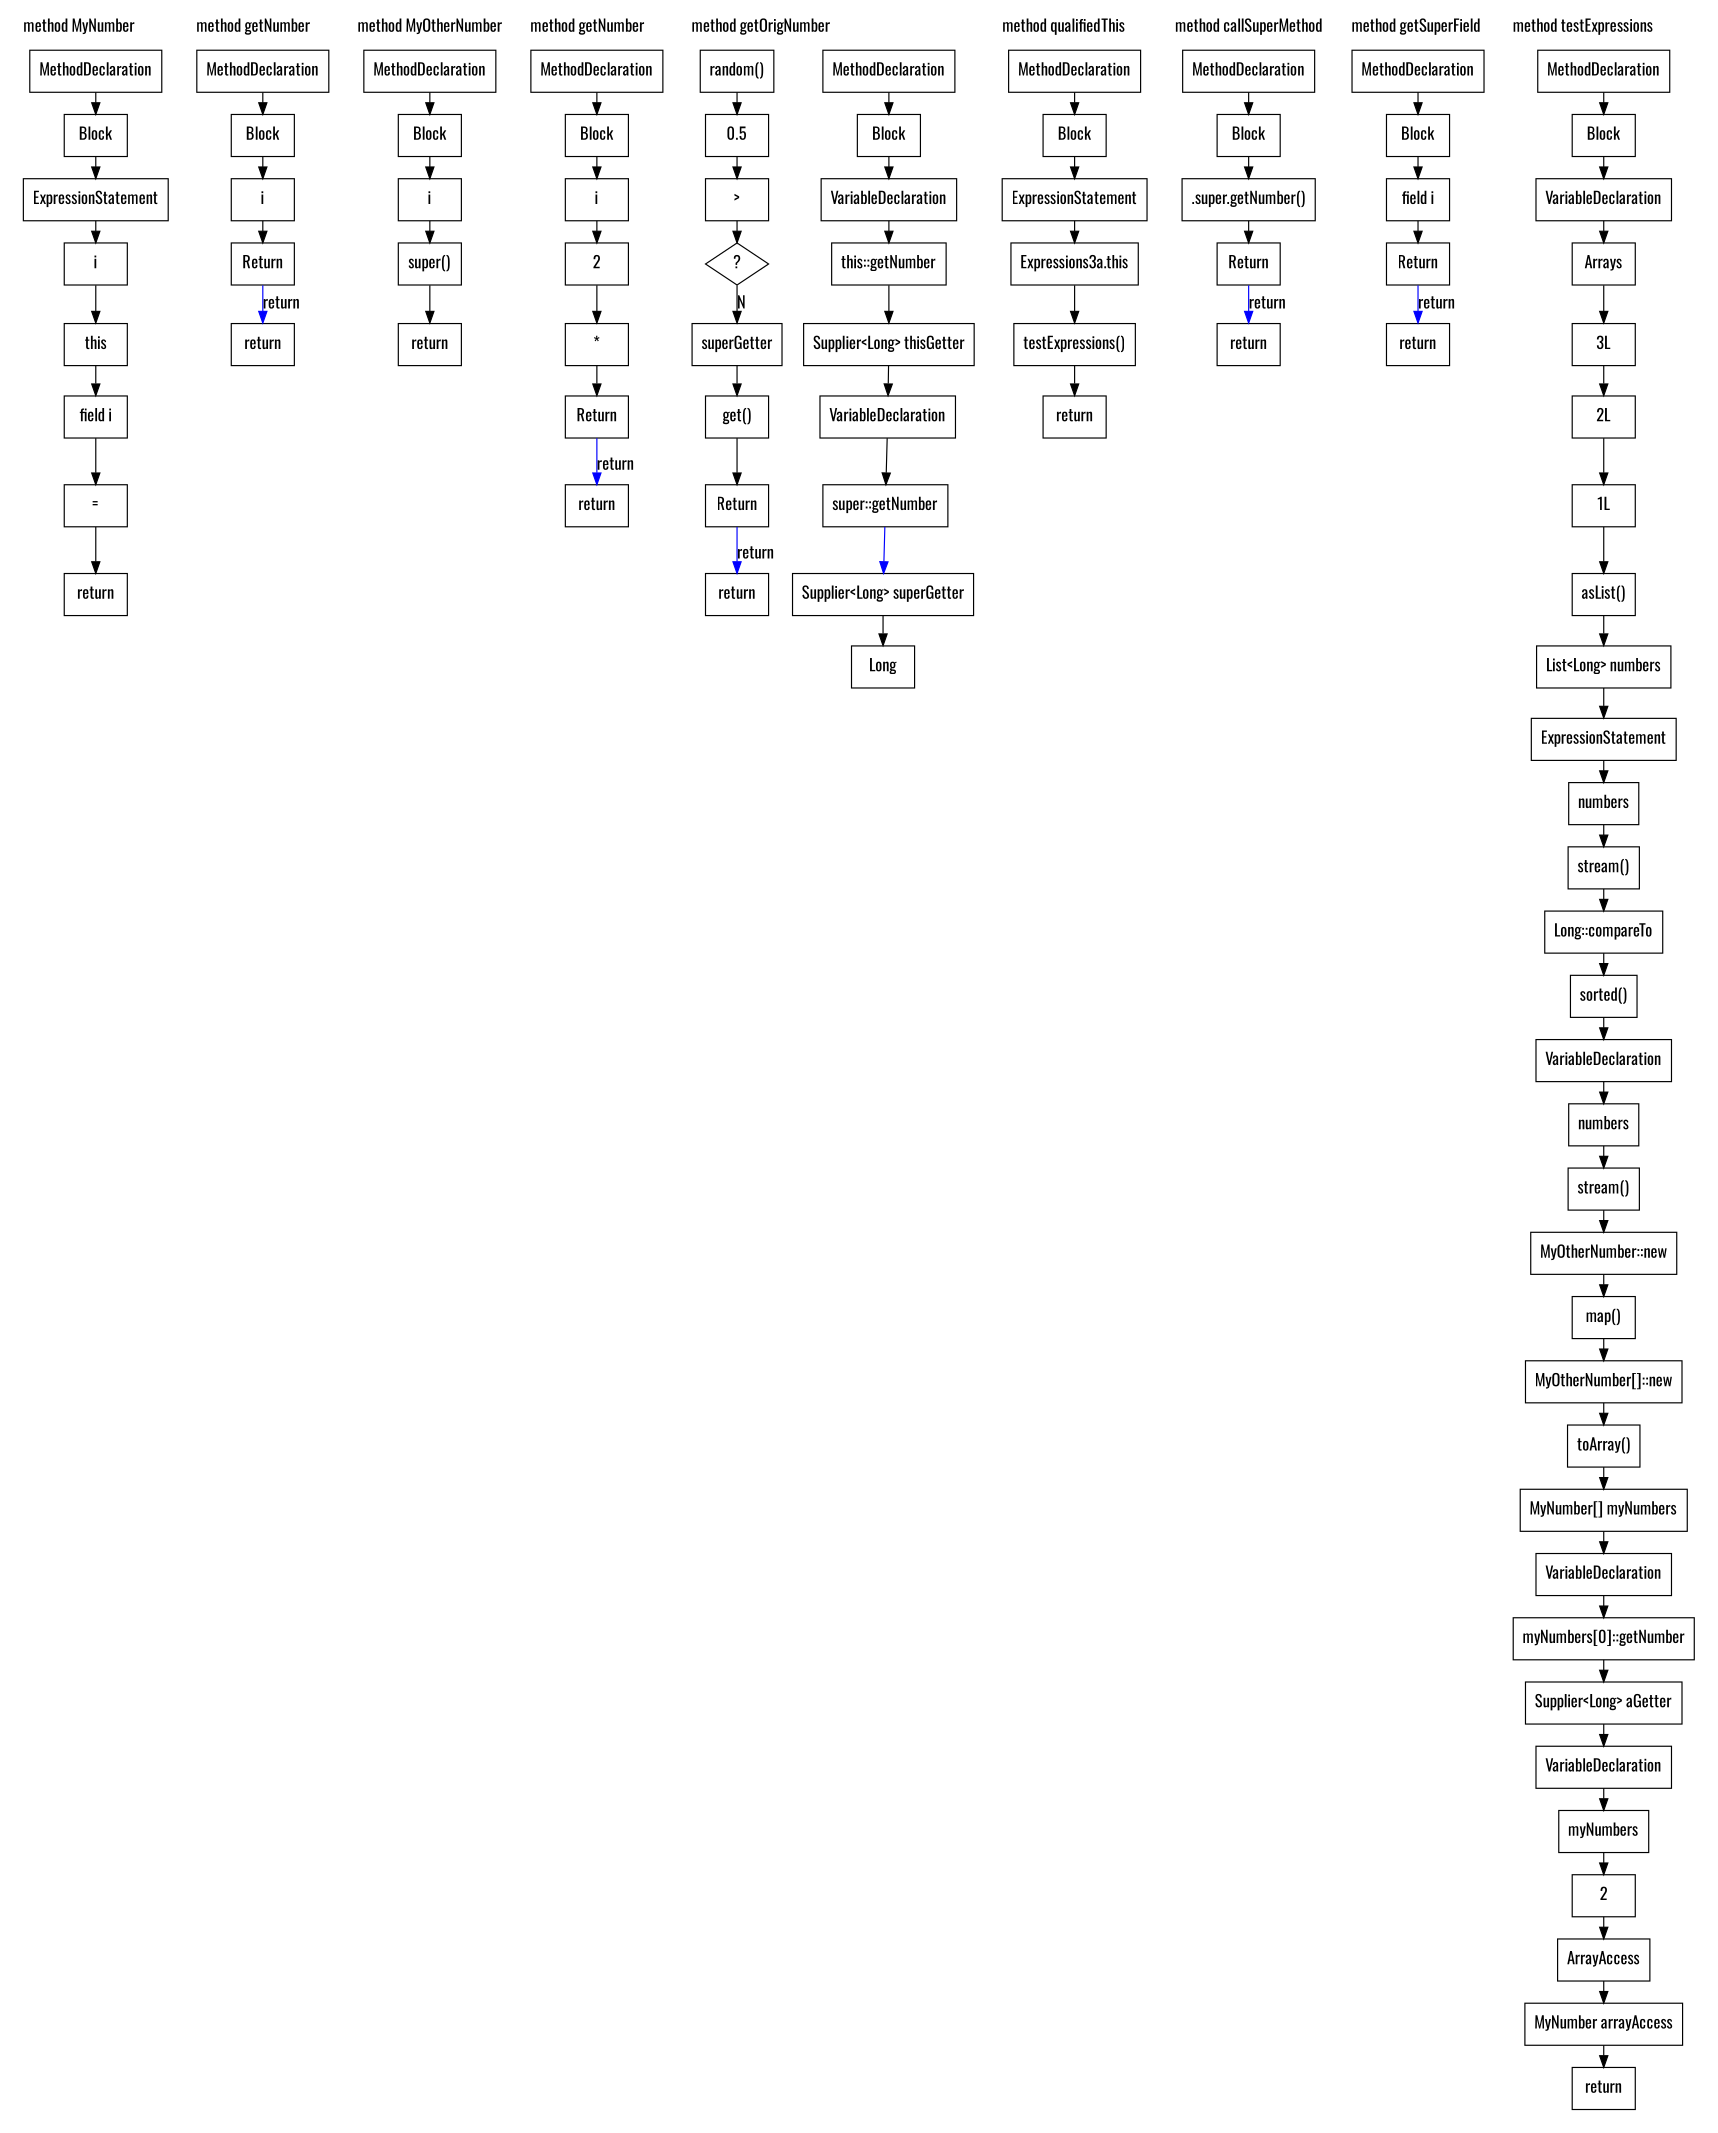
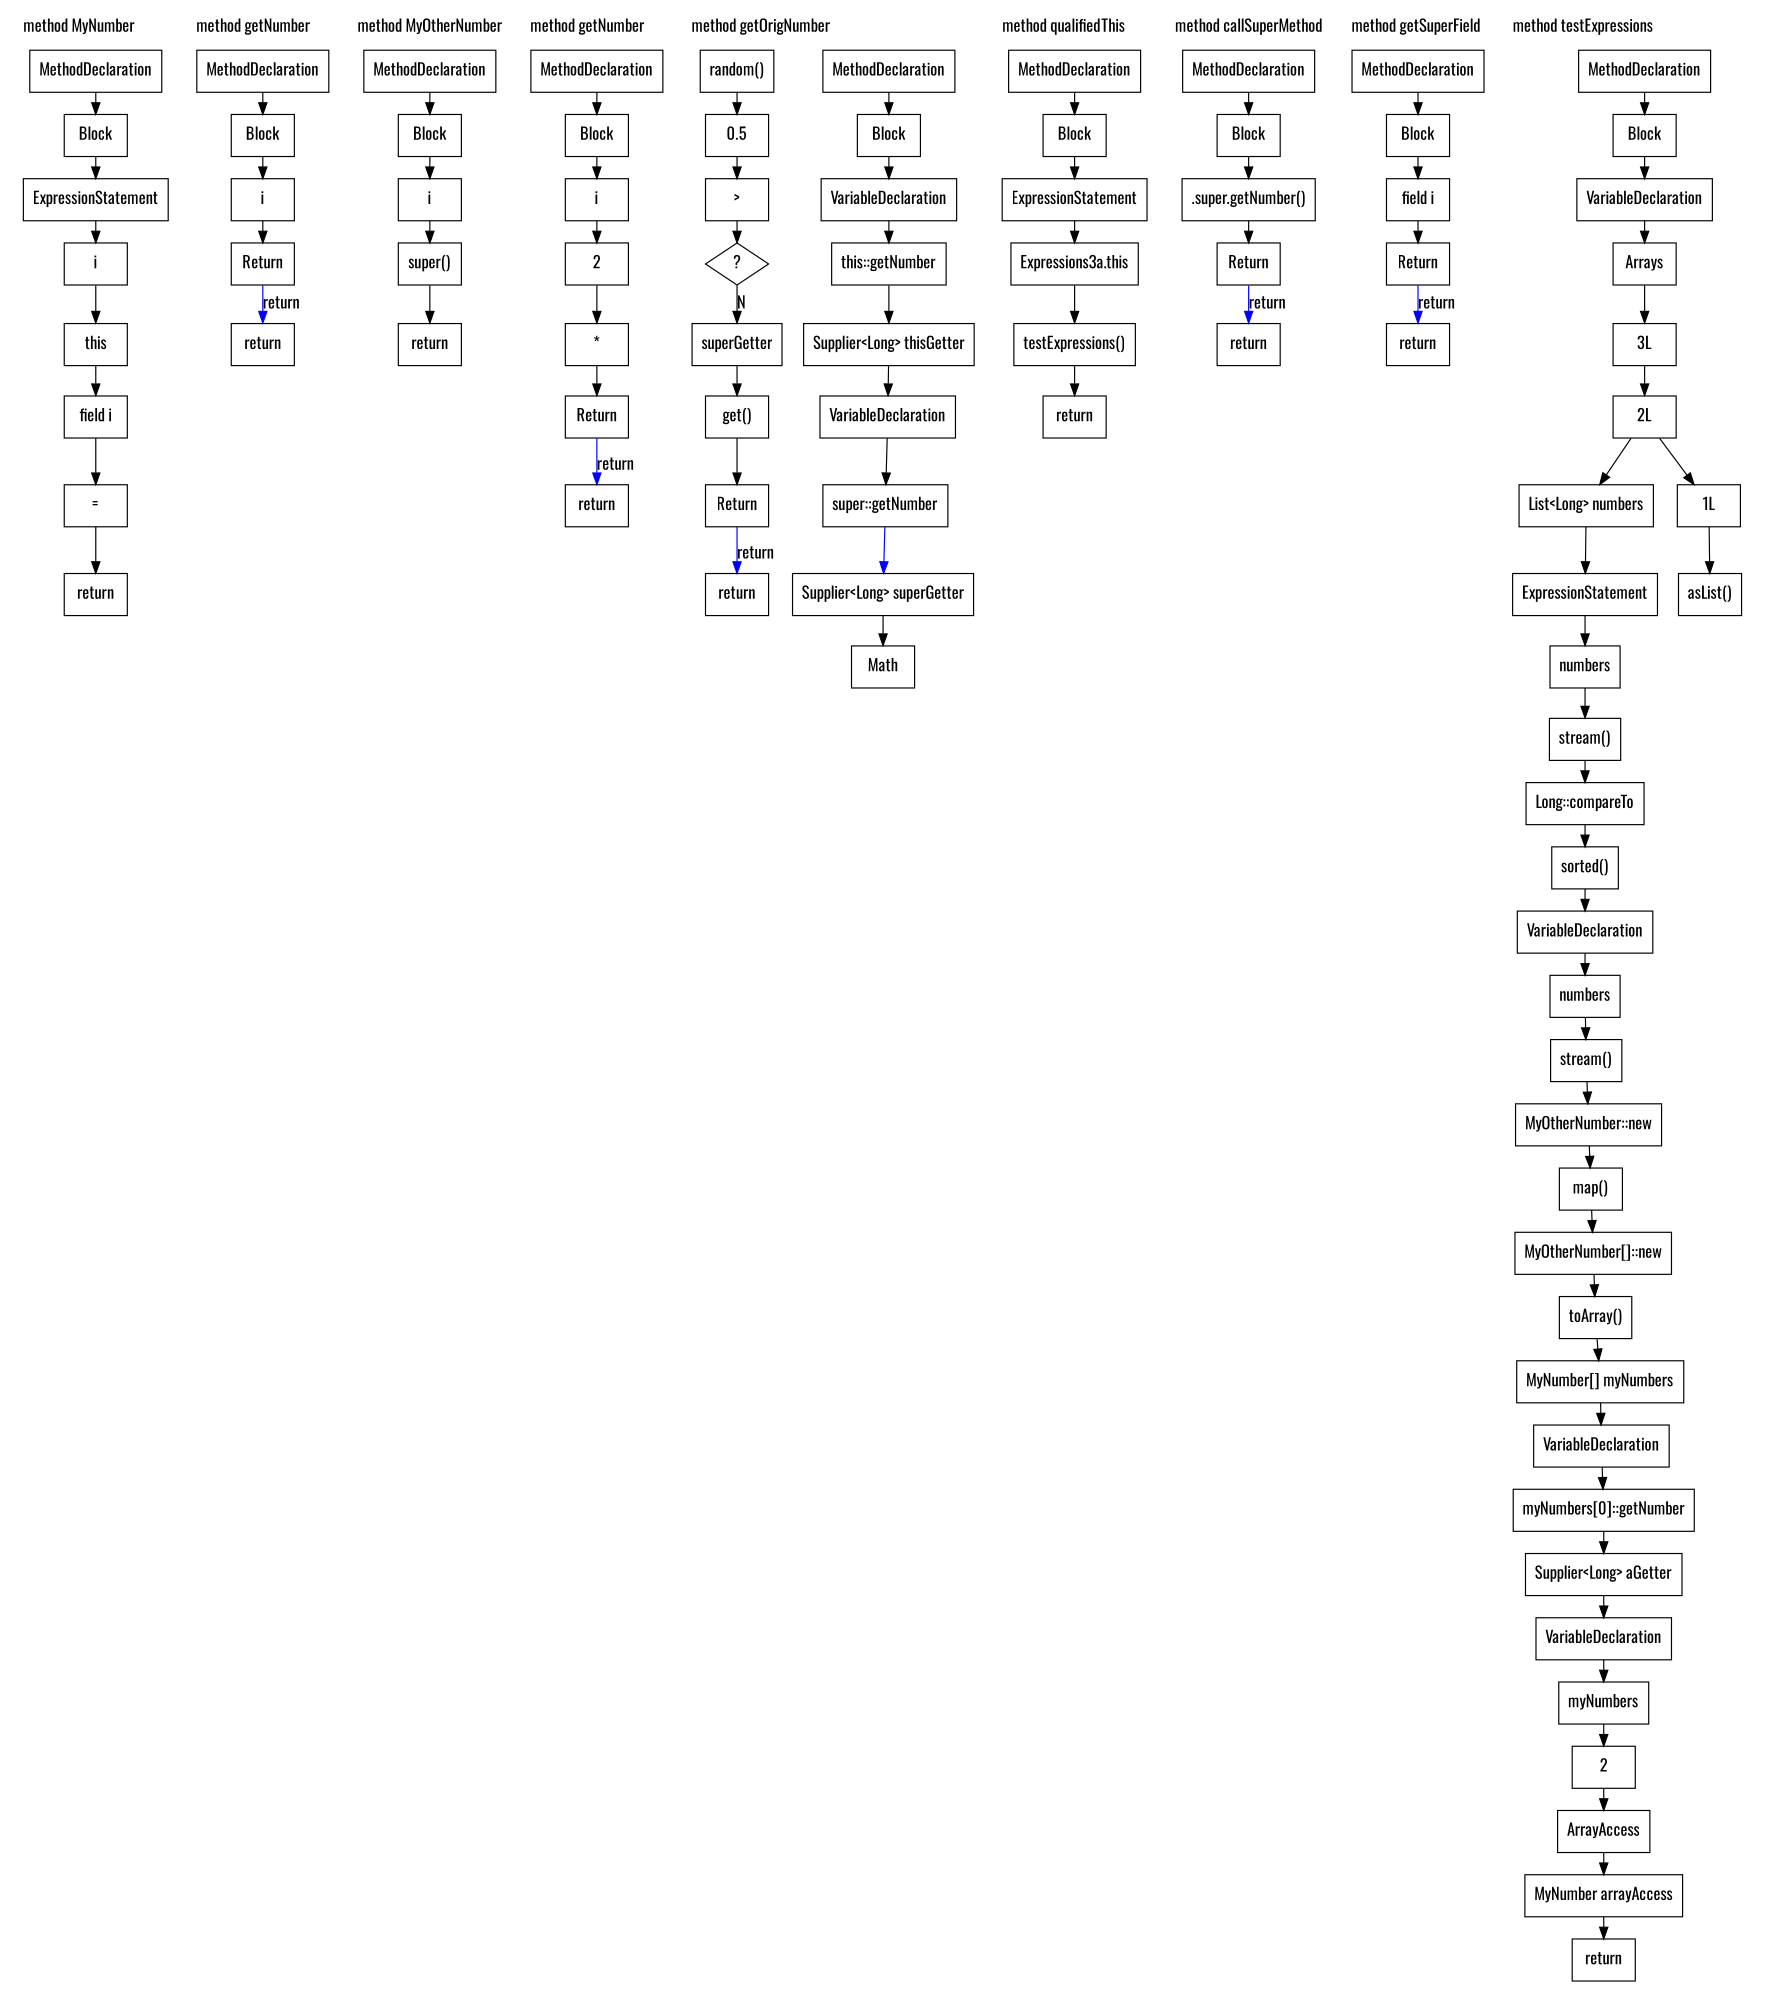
(1604, 625) -> (1619, 457)
(883, 667) -> (883, 667)
